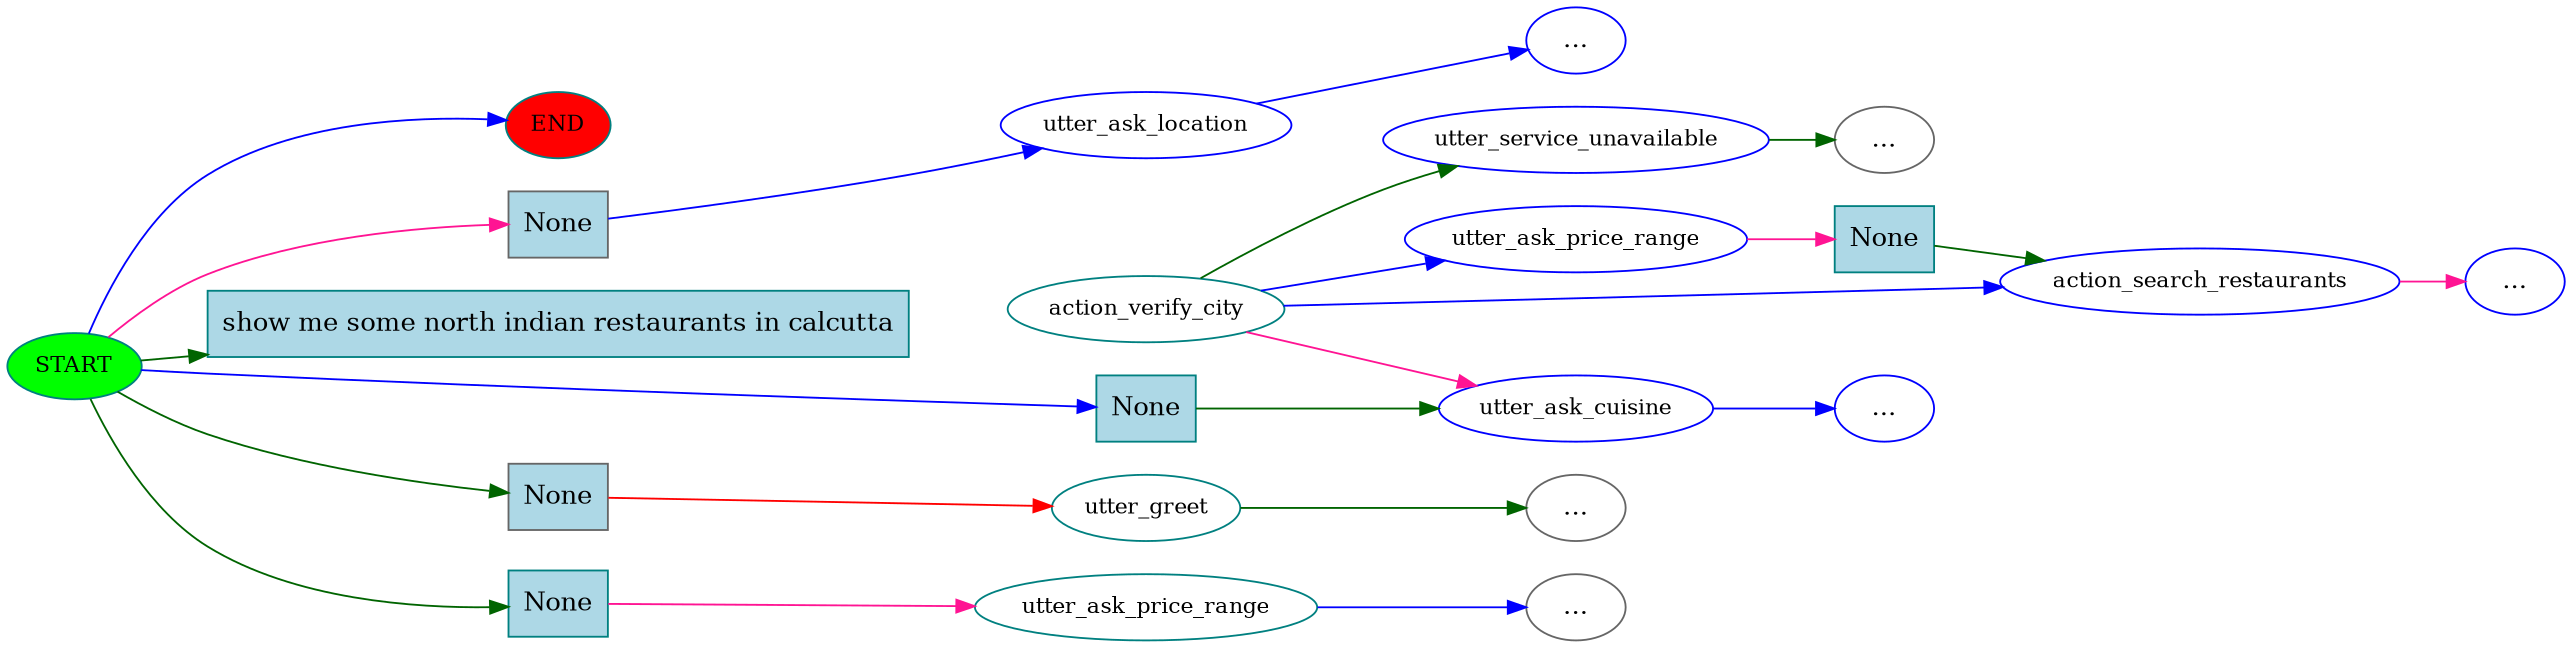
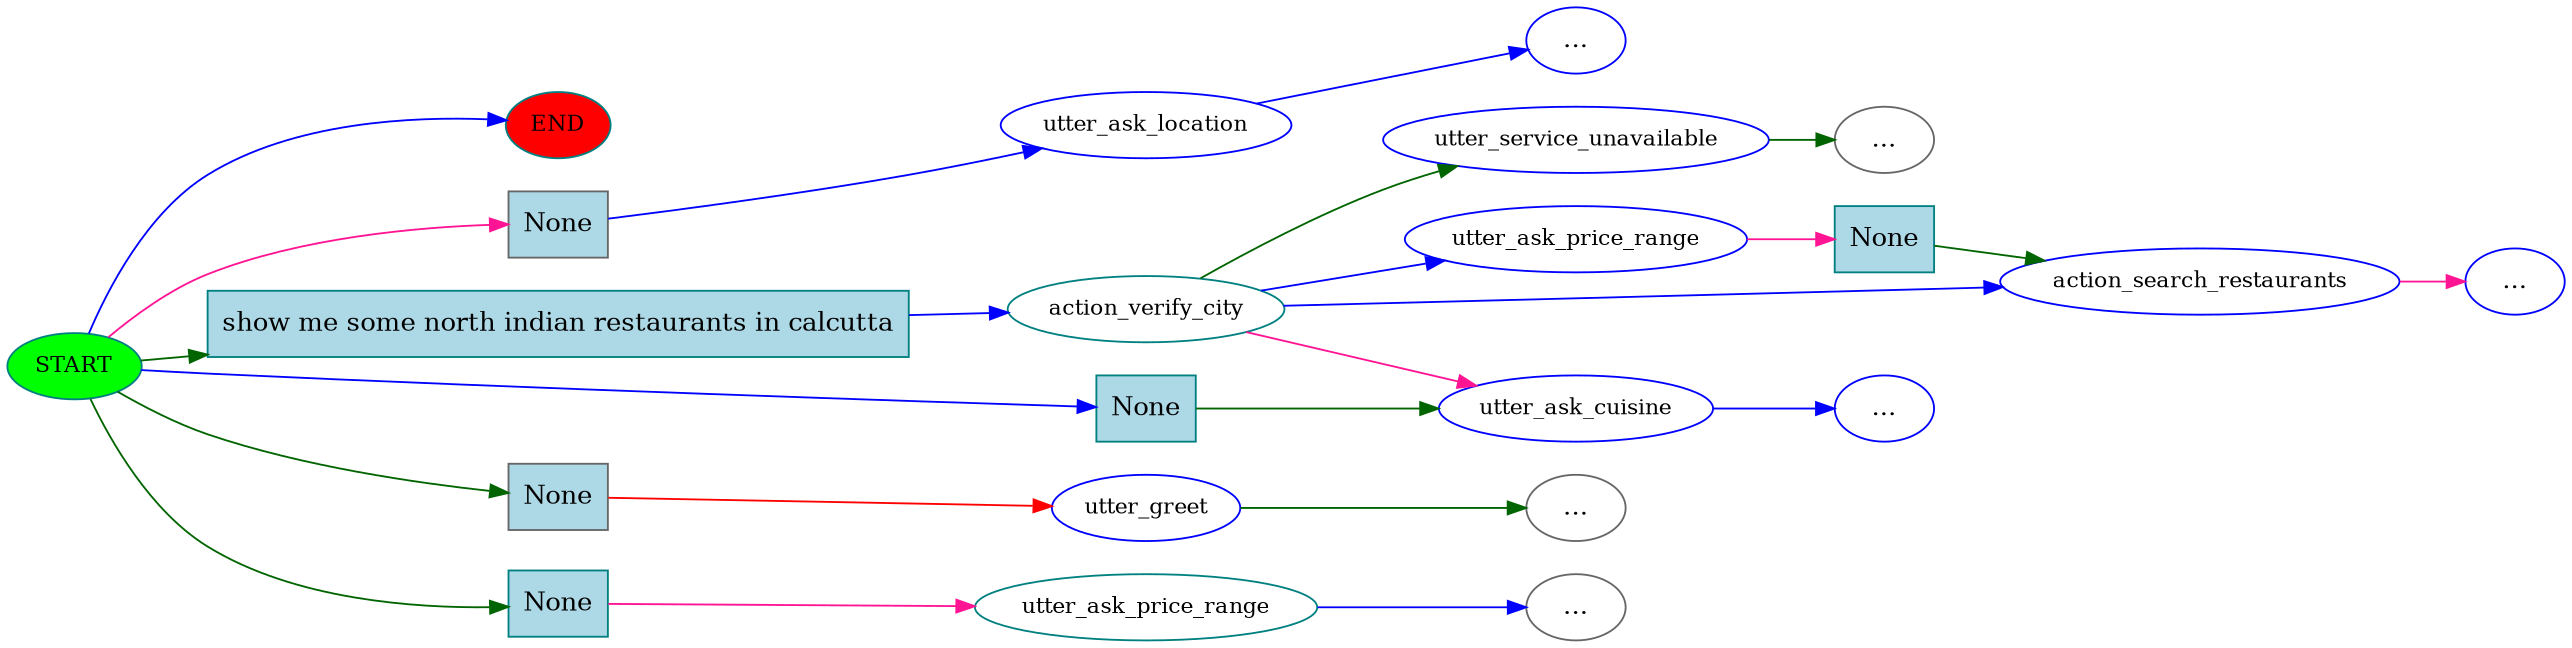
none -> (949, 314)
(1146, 508) -> (1146, 508)
